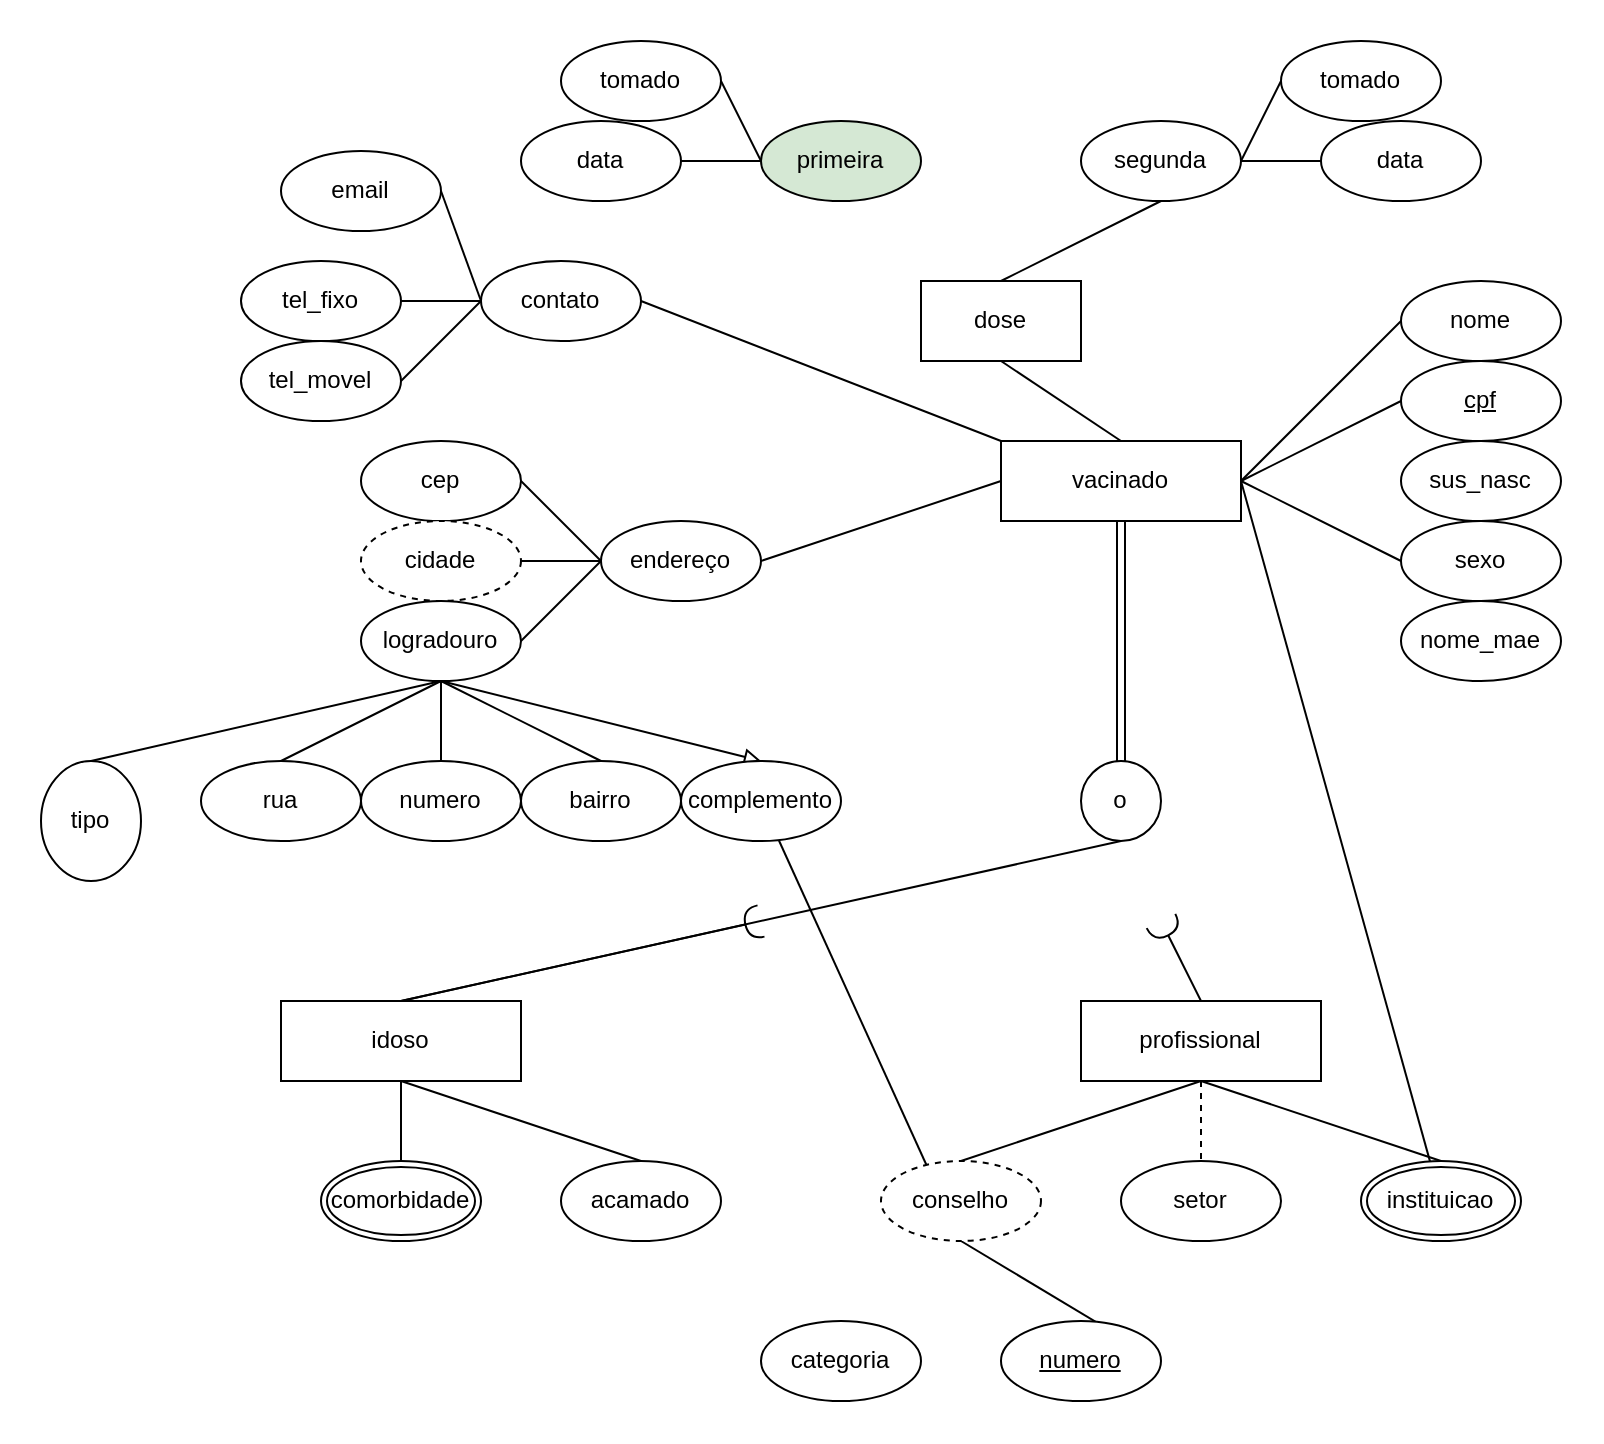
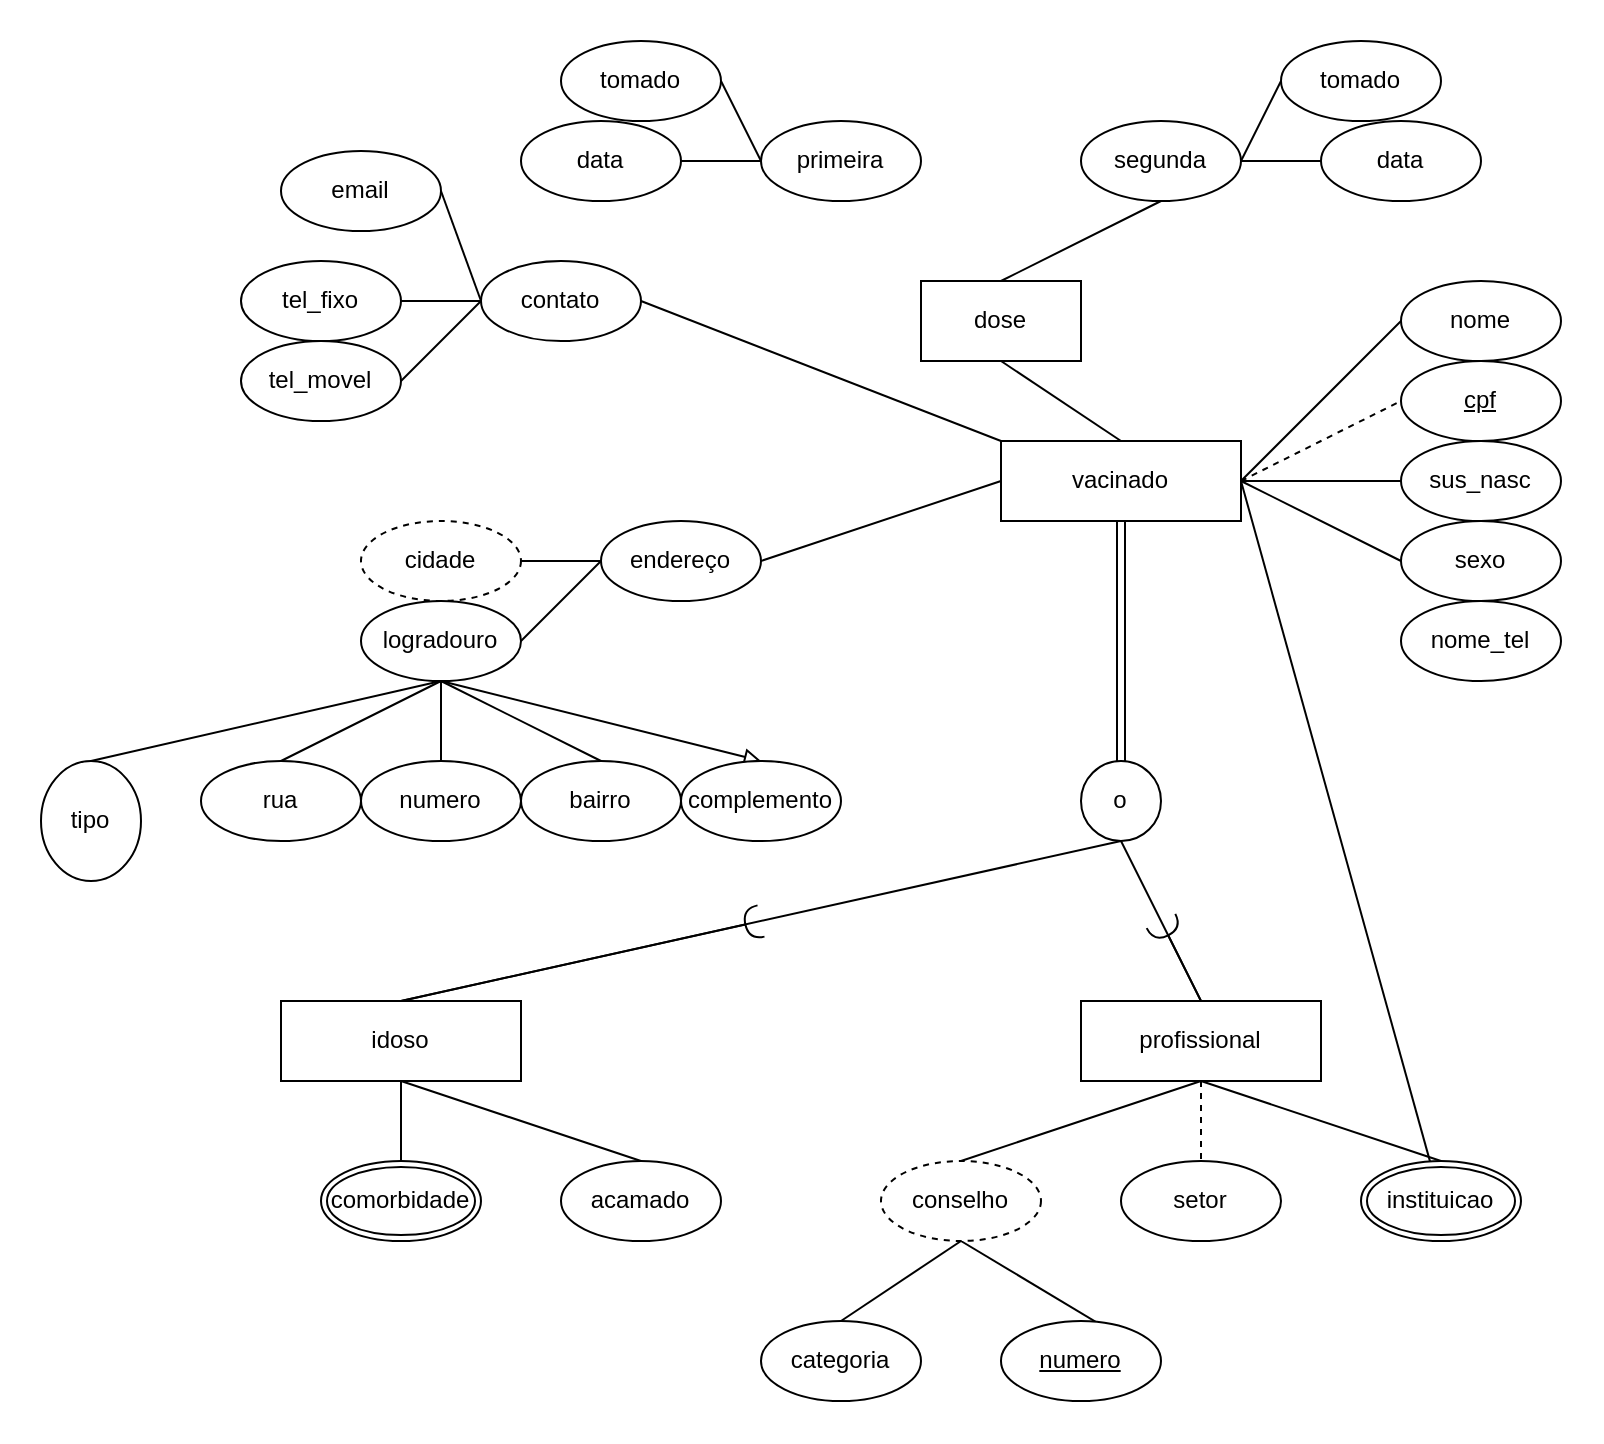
(841, 161) -> (841, 161)
(1325, 439) -> (1325, 439)
(441, 481) -> none
none -> (1325, 481)
(559, 519) -> none
(1481, 641) -> (1481, 641)
none -> (1145, 889)
(853, 1003) -> (901, 1281)
